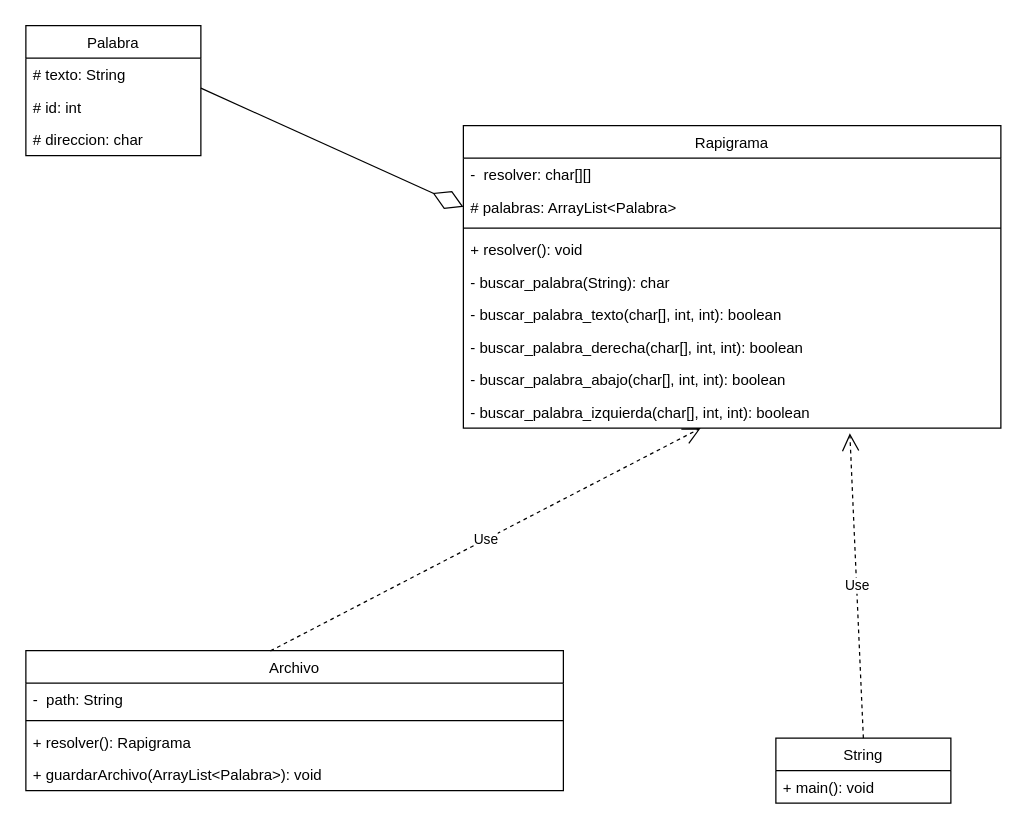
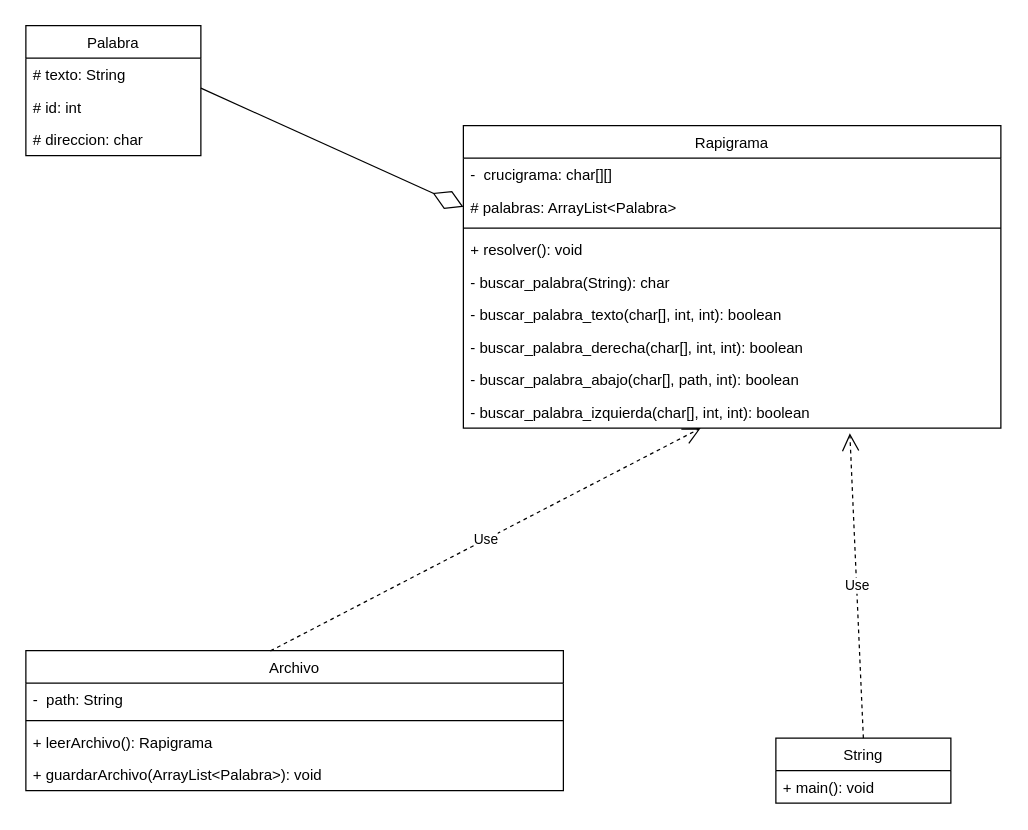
(550, 175) -> (559, 175)
(654, 380) -> (661, 380)
(119, 743) -> (130, 743)
